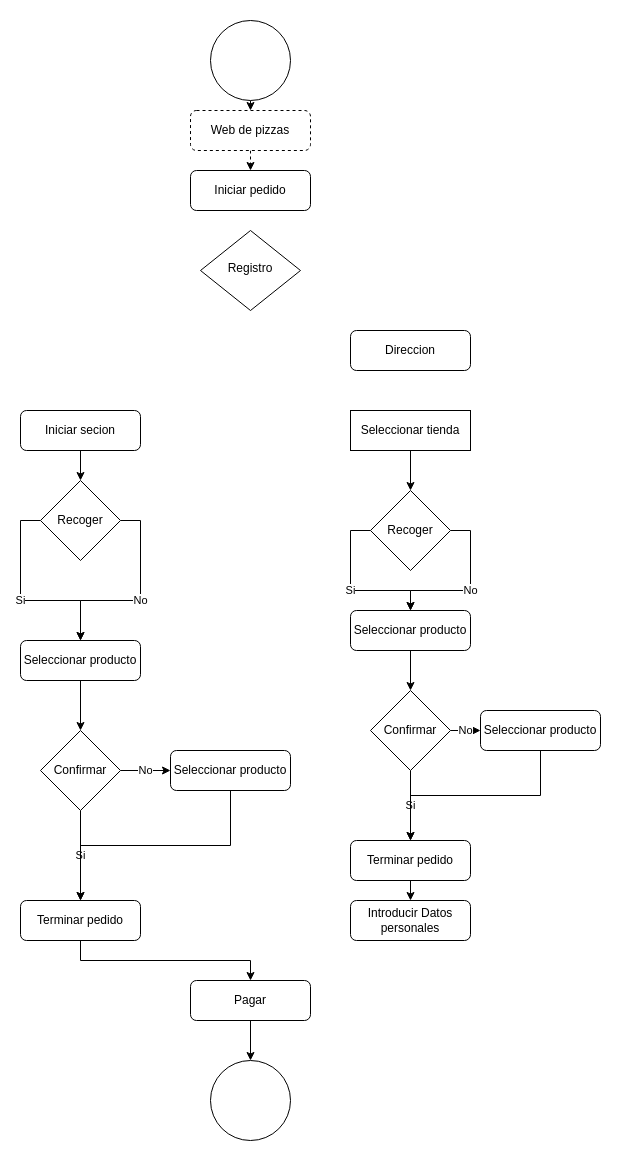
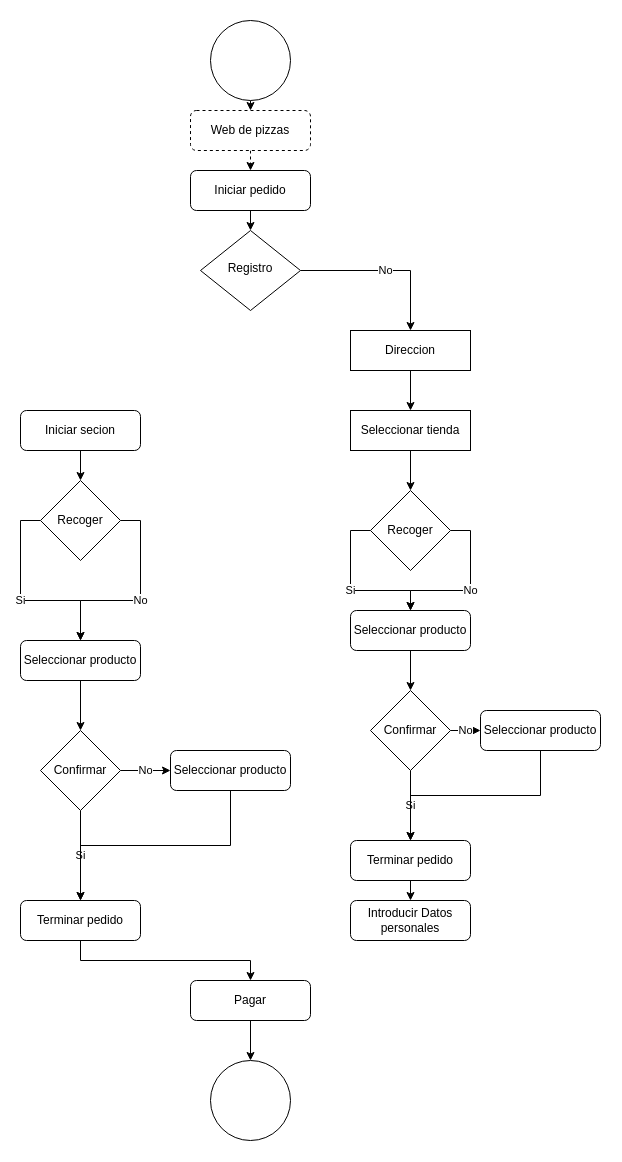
none -> (251, 217)
none -> (382, 271)
(411, 351) -> (411, 351)
none -> (411, 387)
